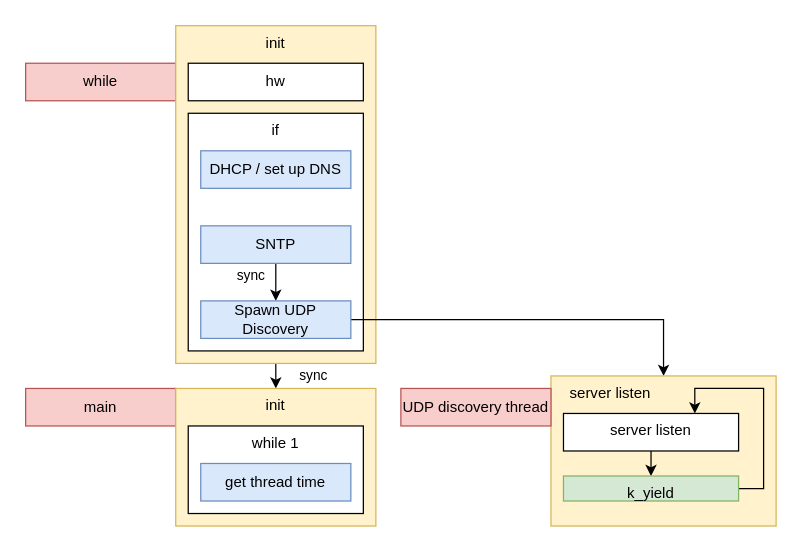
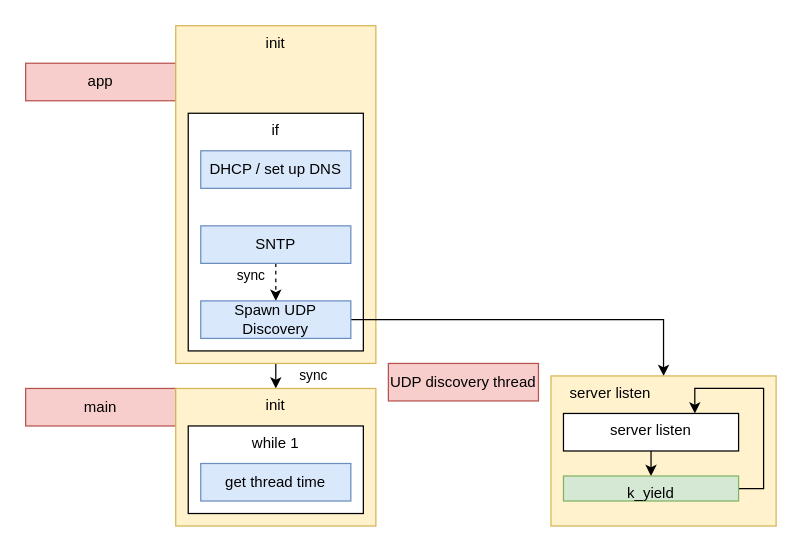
(101, 82) -> (101, 82)
(276, 82) -> none
(276, 278) -> (276, 278)
(476, 407) -> (463, 382)
